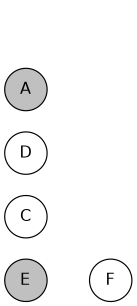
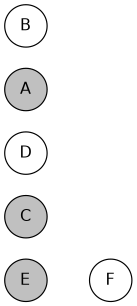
none -> (26, 26)
(26, 217) -> (26, 217)
